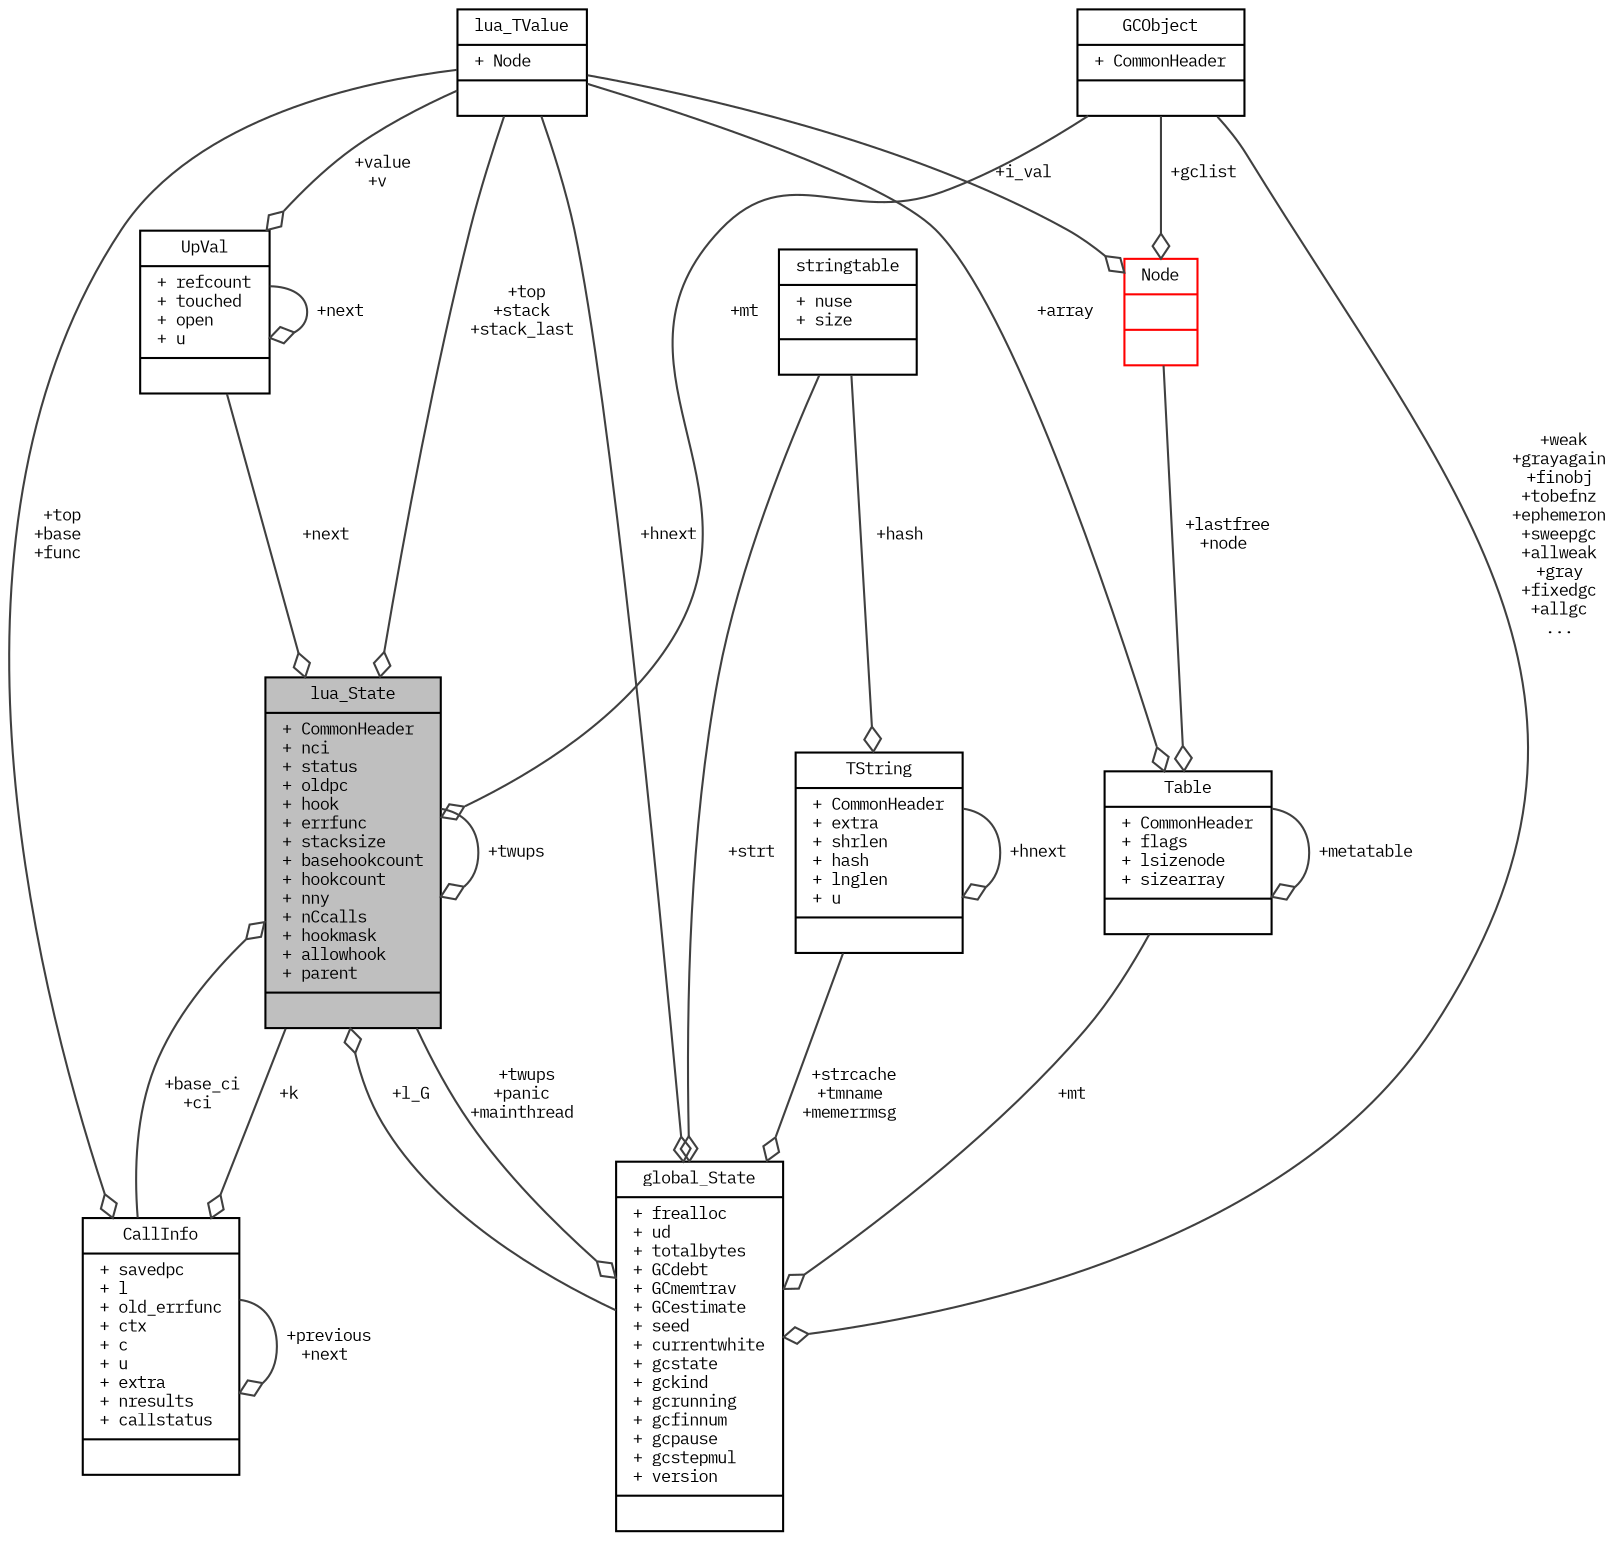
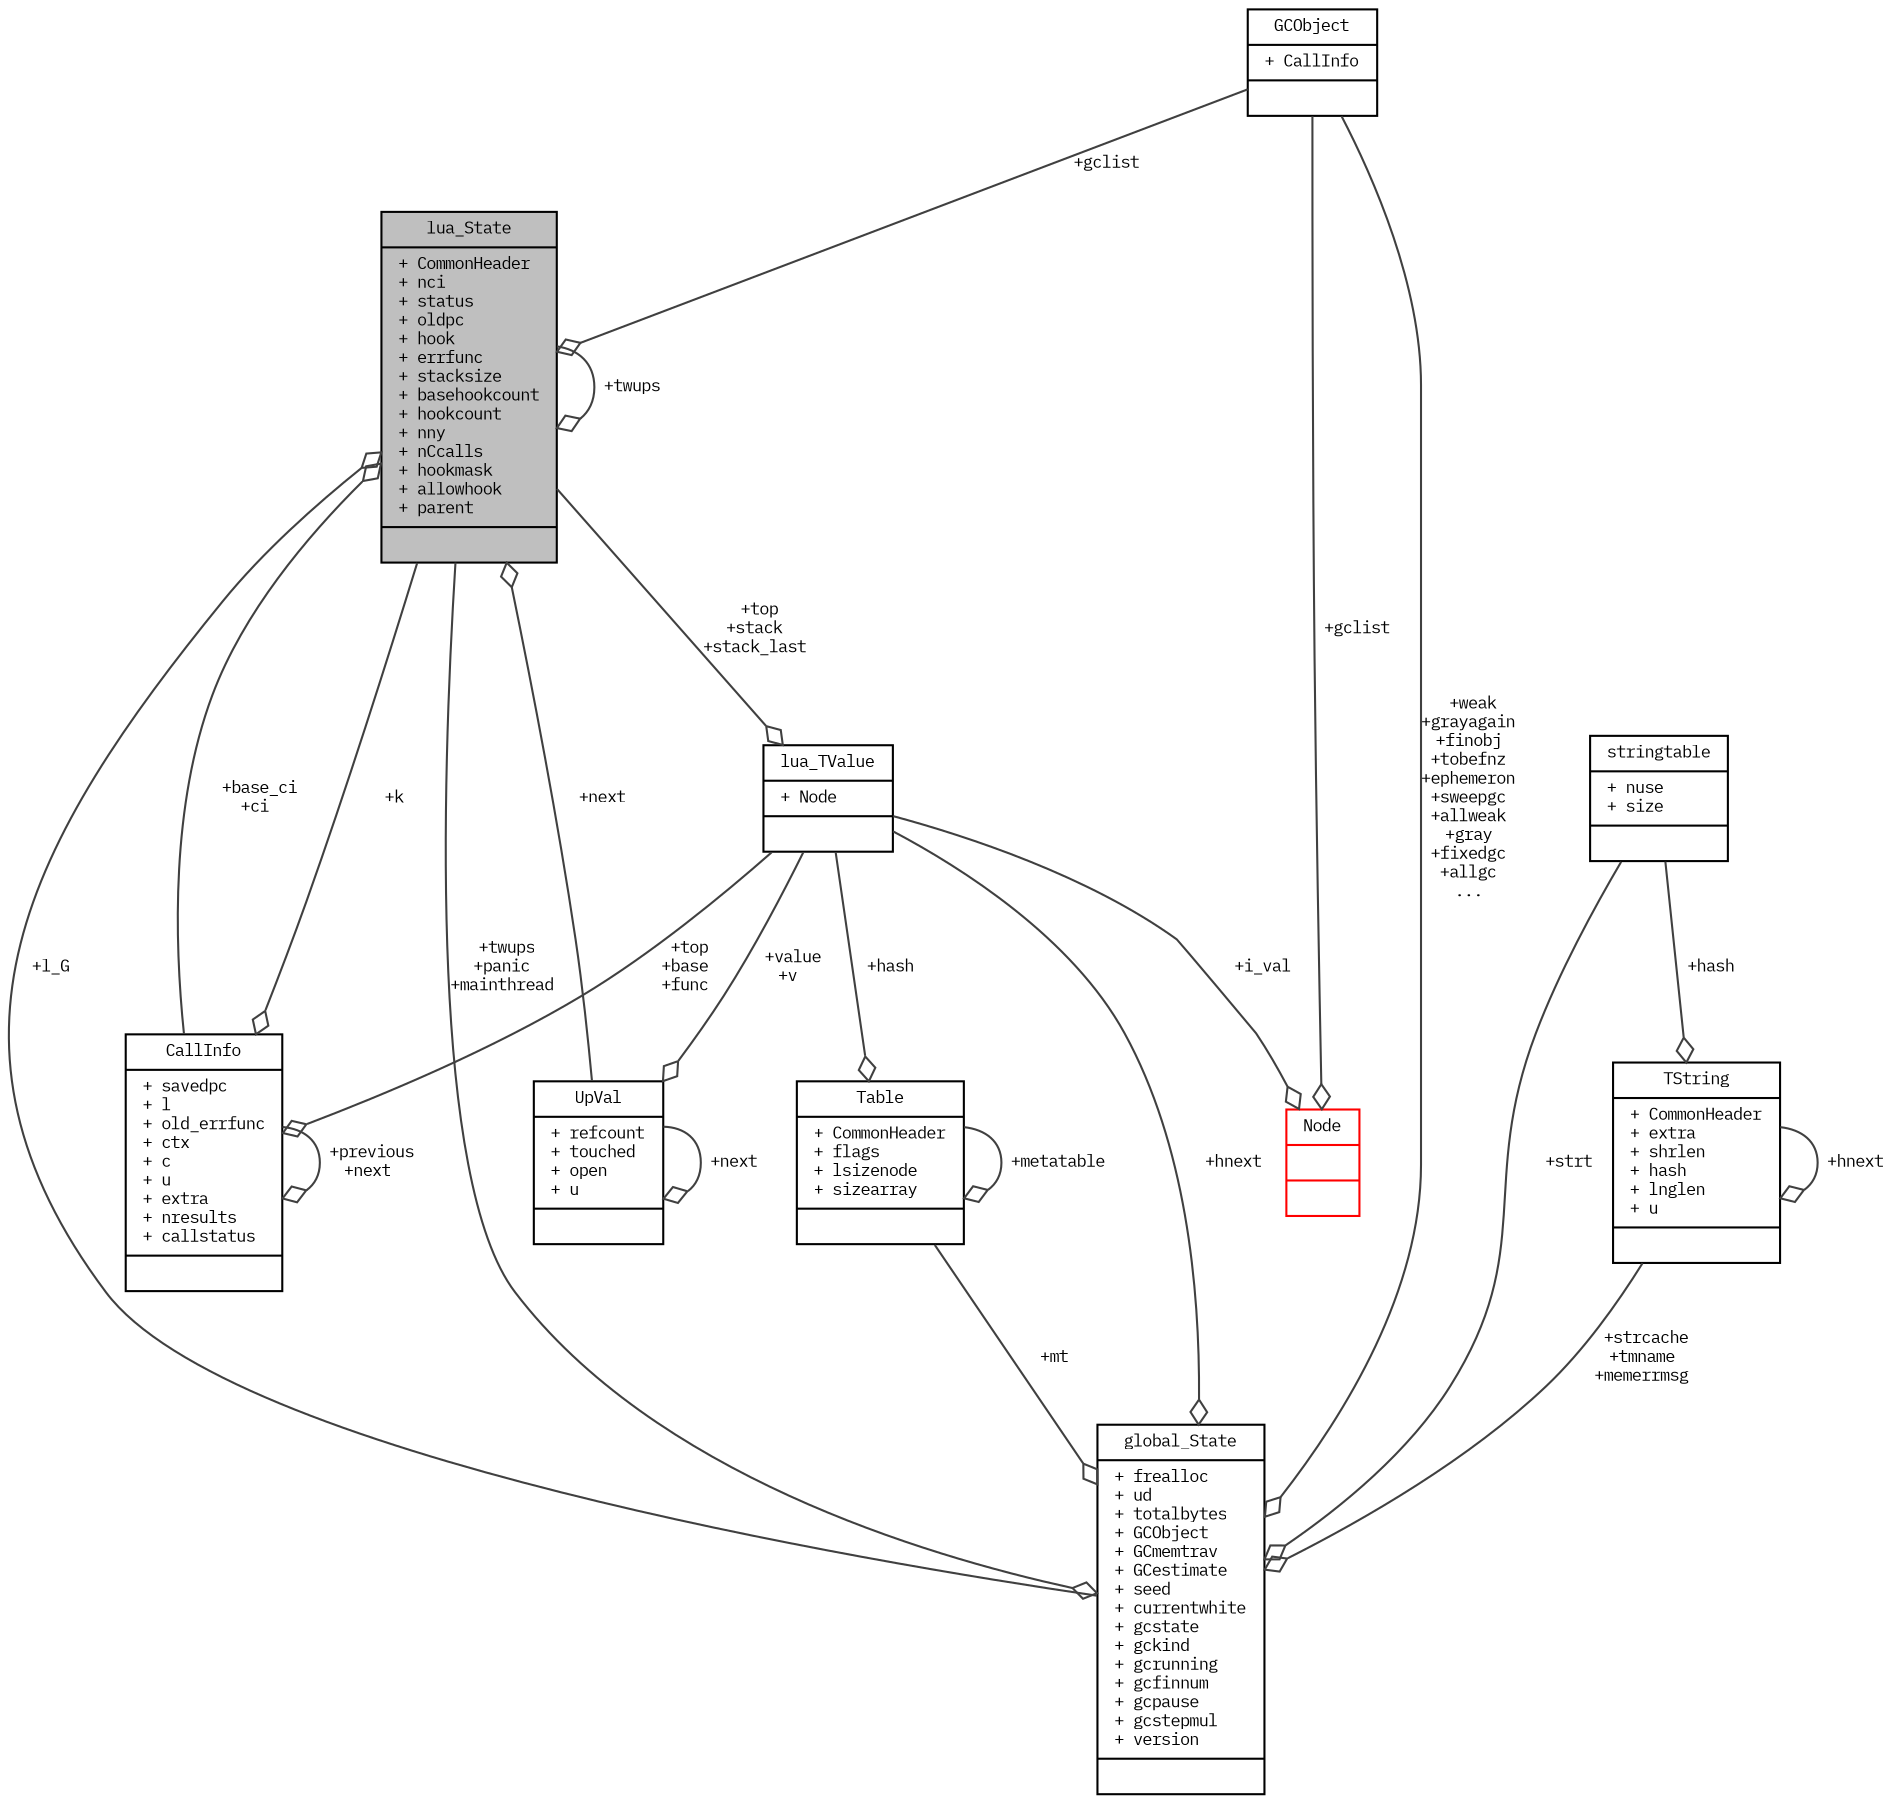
(1161, 62) -> (1312, 62)
(740, 312) -> (1103, 164)
(1061, 312) -> (887, 968)
(435, 382) -> (661, 607)
(1173, 555) -> none
(671, 1270) -> (1162, 1533)
